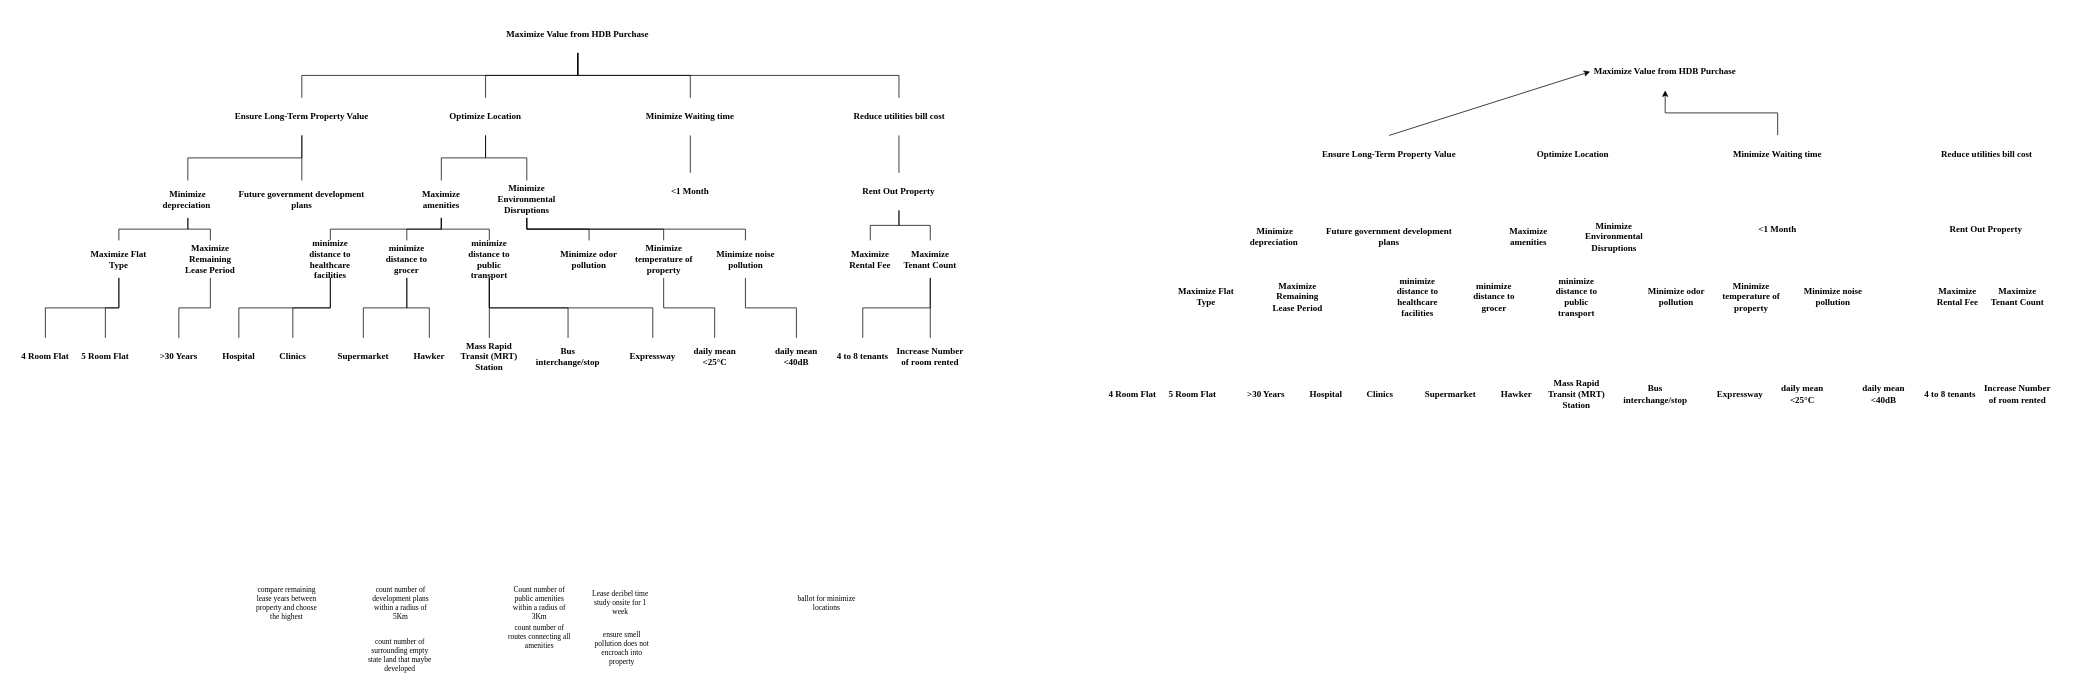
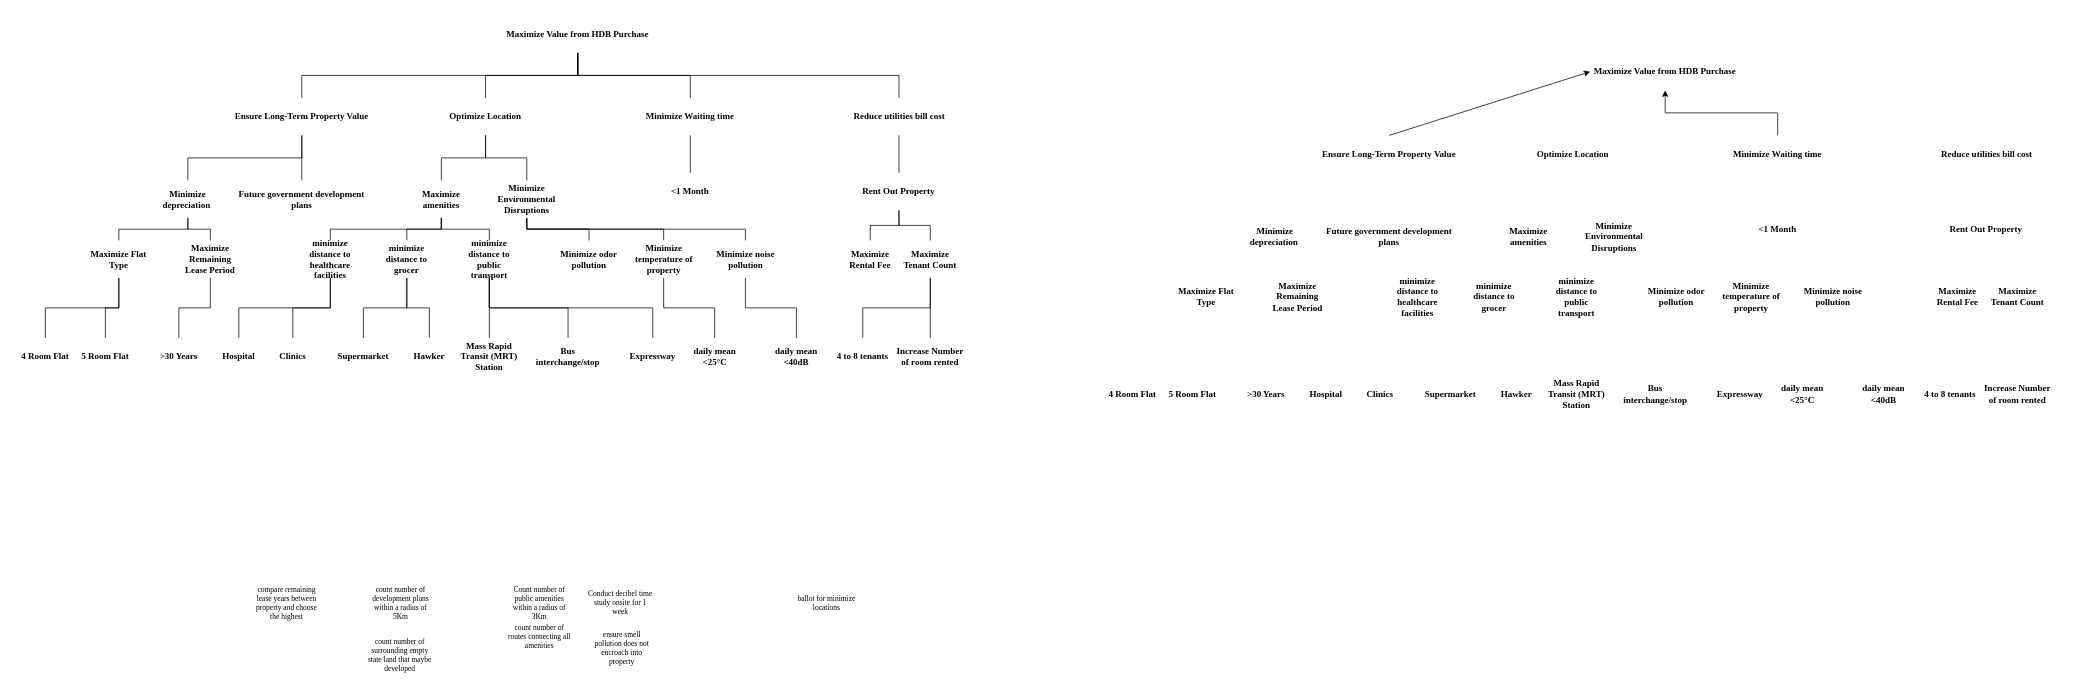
(621, 603) -> (621, 603)
